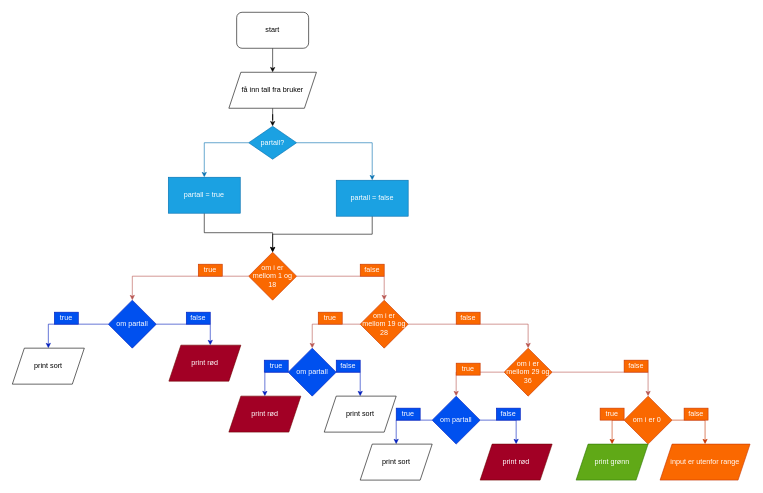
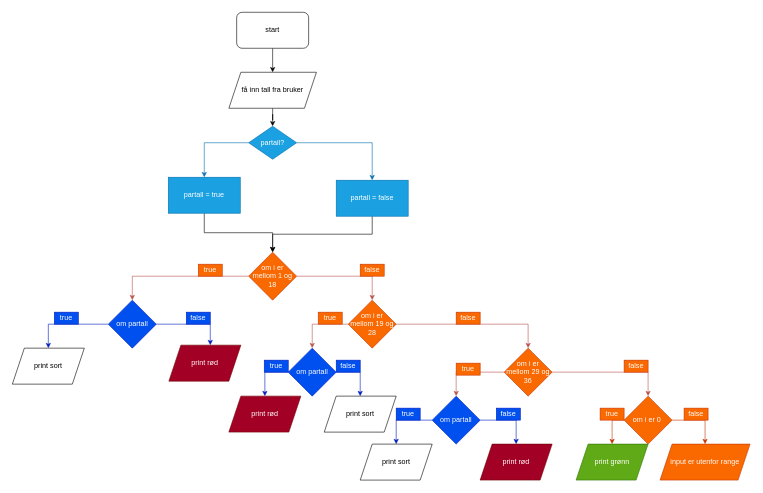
(384, 324) -> (372, 324)
